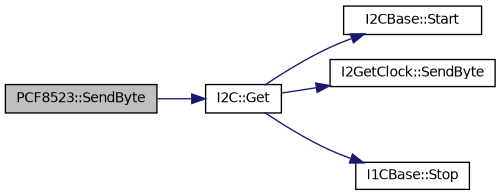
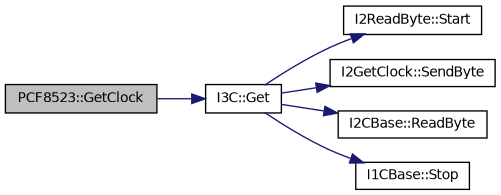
(413, 20) -> (413, 20)
(81, 99) -> (81, 99)
(244, 99) -> (244, 99)
none -> (413, 124)
